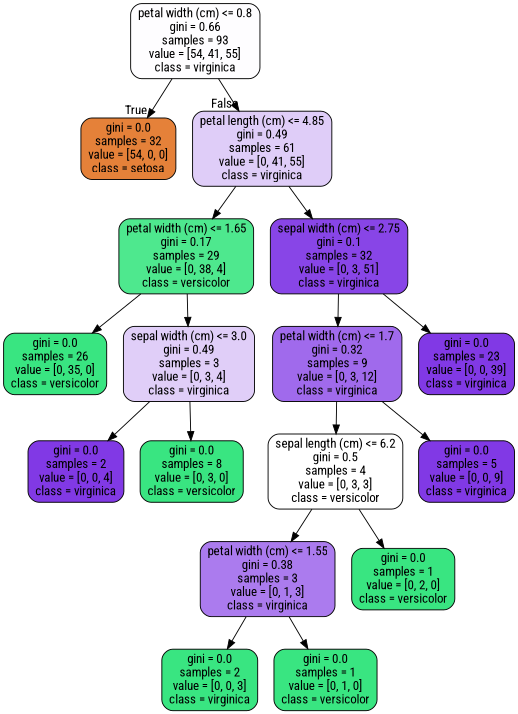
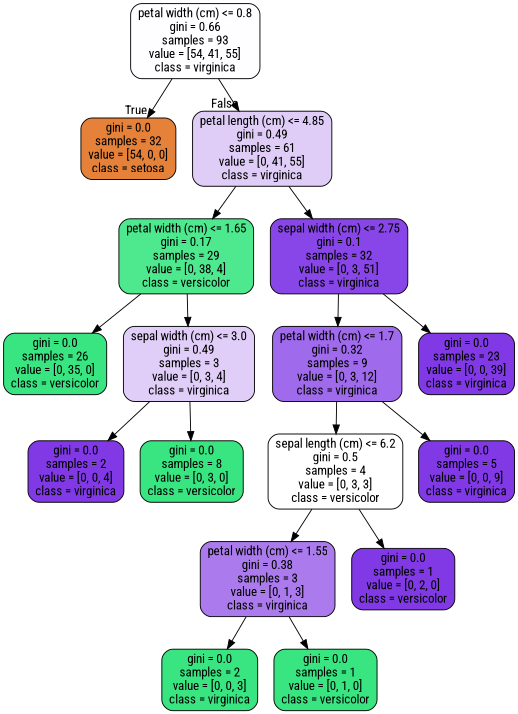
(403, 579) -> (403, 579)
